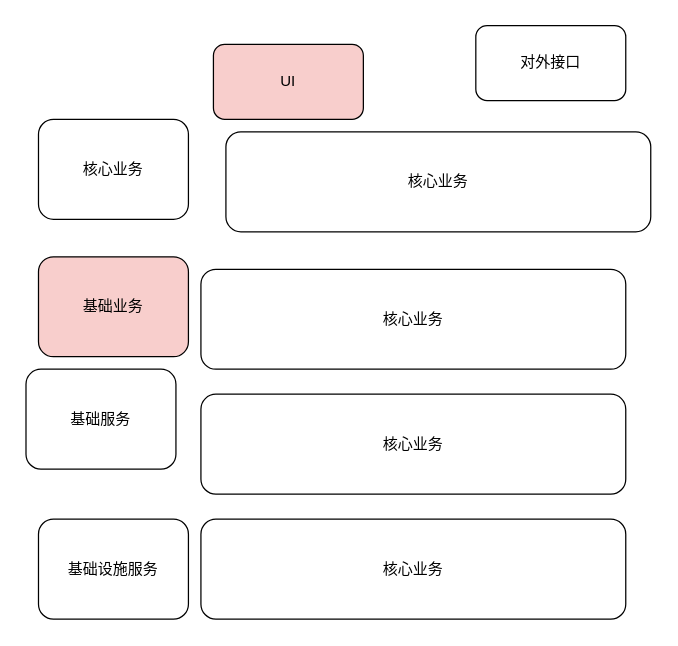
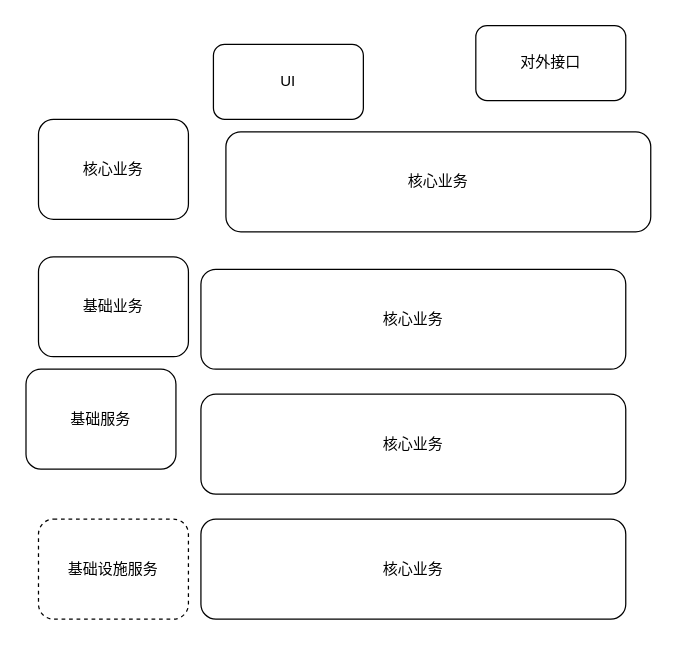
(288, 82) -> (288, 82)
(113, 307) -> (113, 307)
(113, 569) -> (113, 569)
